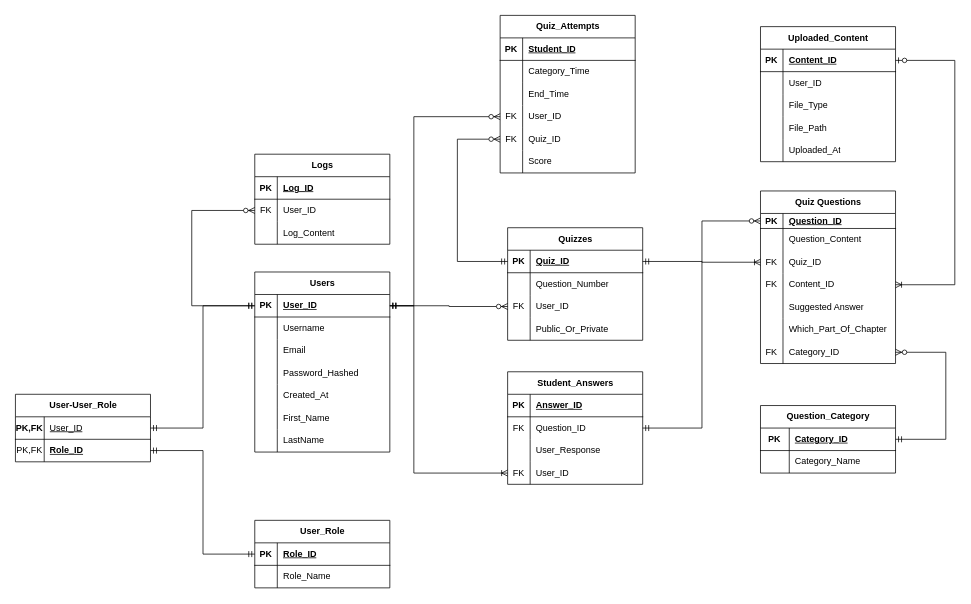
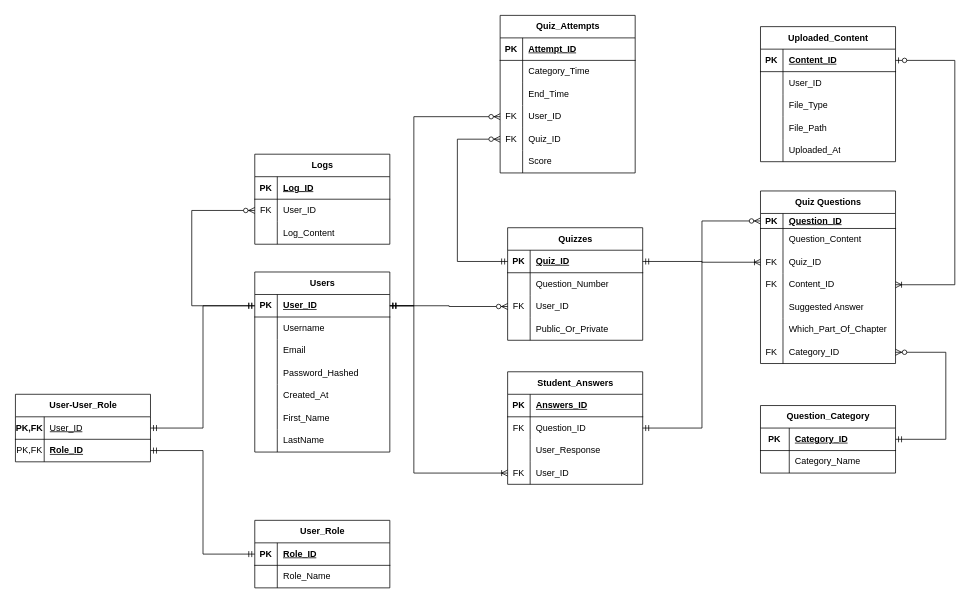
(554, 49) -> (554, 49)
(559, 405) -> (561, 405)
